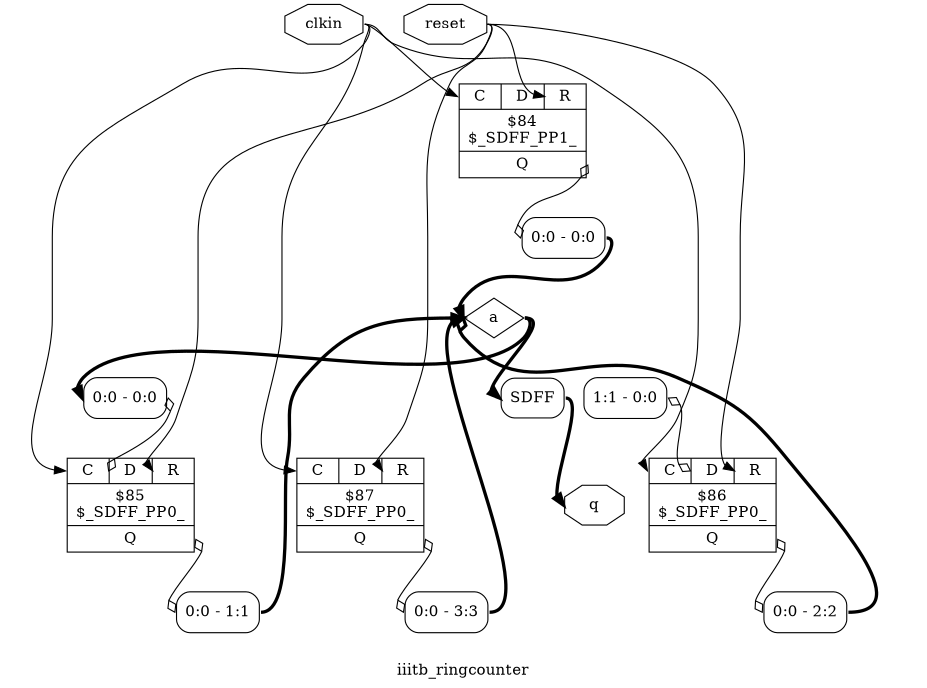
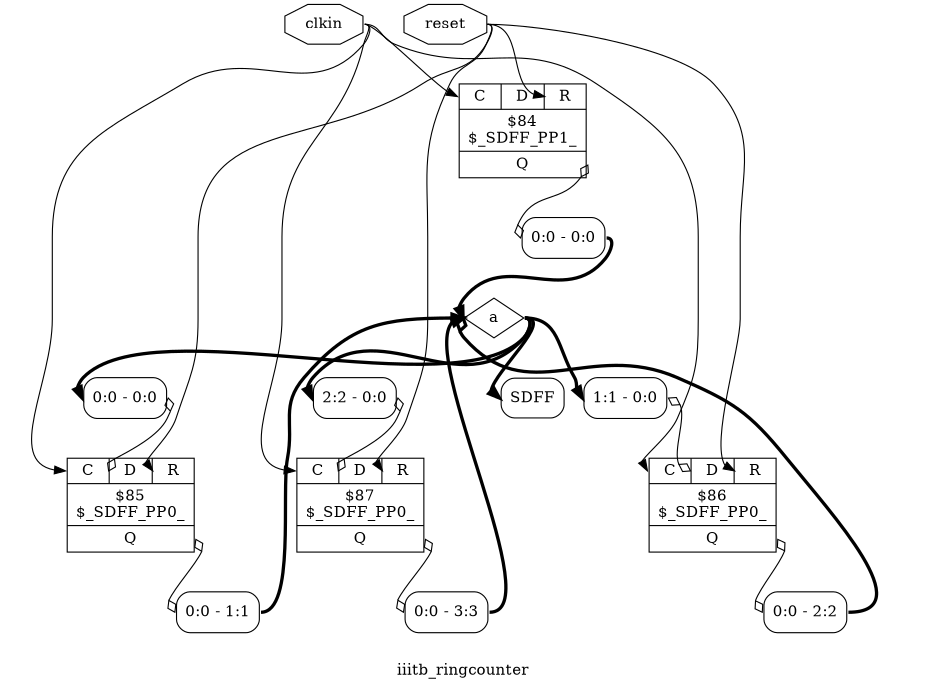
none -> (560, 344)
none -> (355, 398)
(594, 505) -> none
